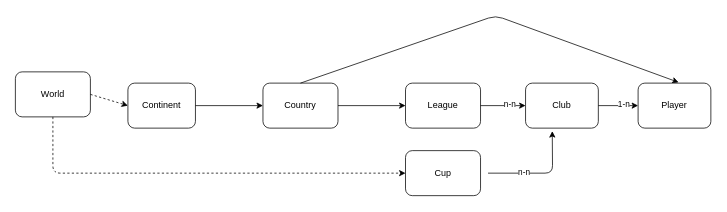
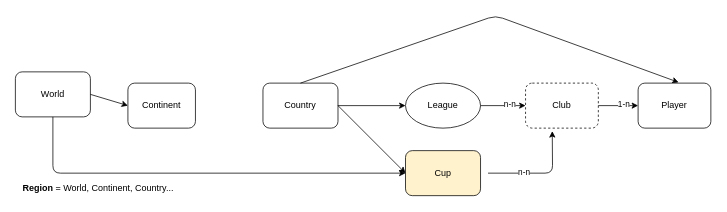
(107, 99) -> (107, 99)
(227, 105) -> none
(443, 105) -> (443, 105)
(562, 105) -> (562, 105)
none -> (401, 168)
(55, 171) -> (55, 171)
(443, 173) -> (443, 173)
none -> (98, 188)
